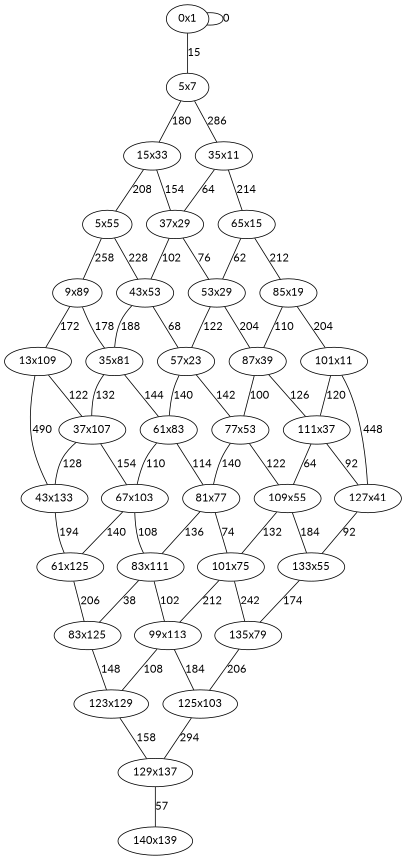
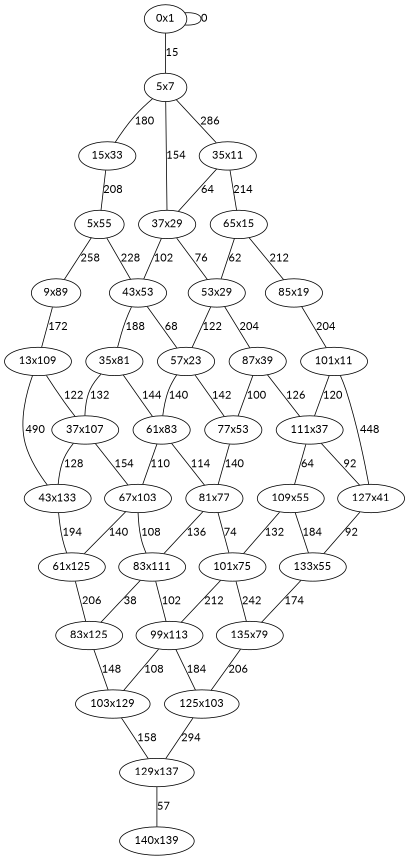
(164, 190) -> (166, 156)
(273, 327) -> none
(92, 328) -> none
(264, 464) -> none
(111, 704) -> (113, 704)
